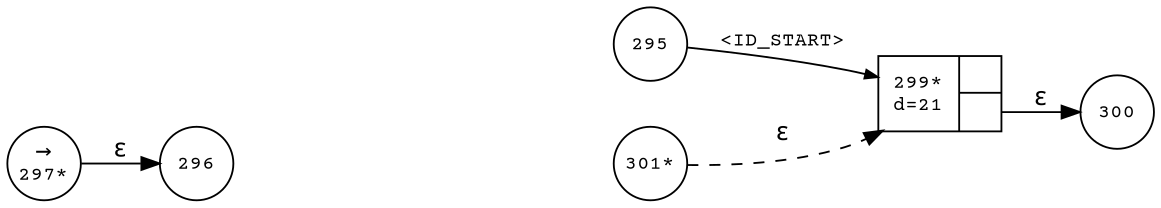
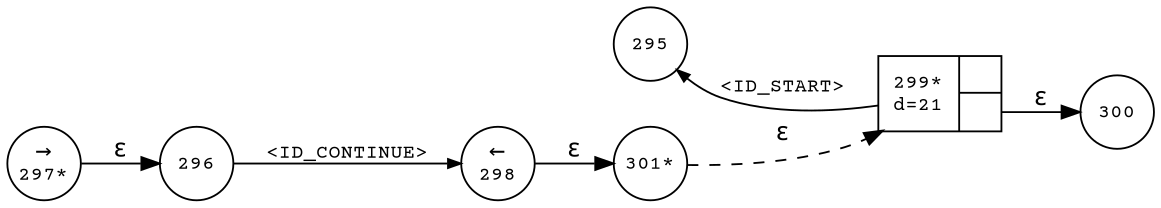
(777, 58) -> (779, 109)
none -> (498, 164)
